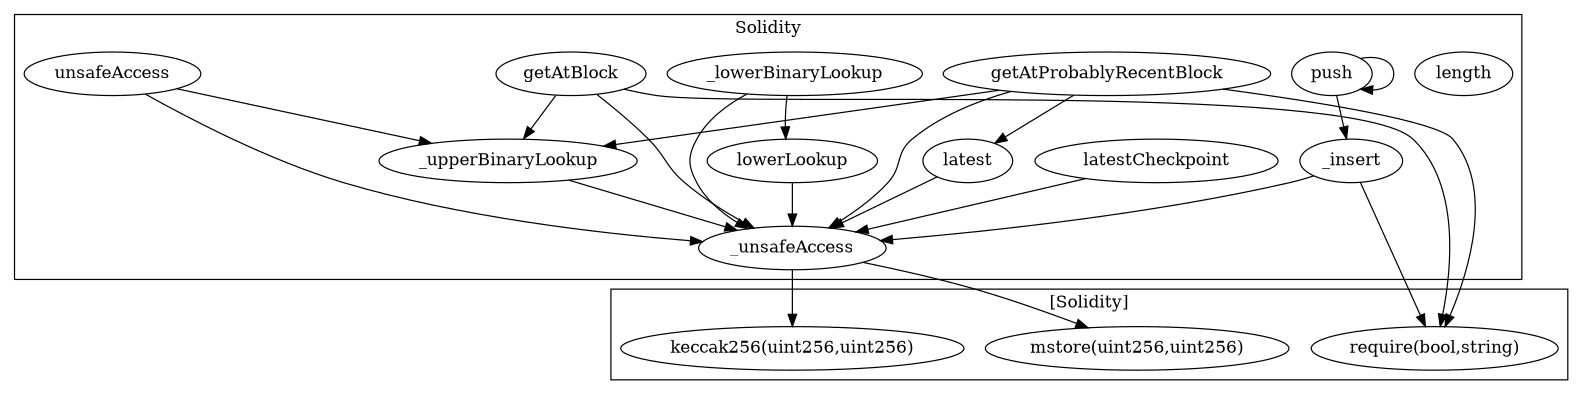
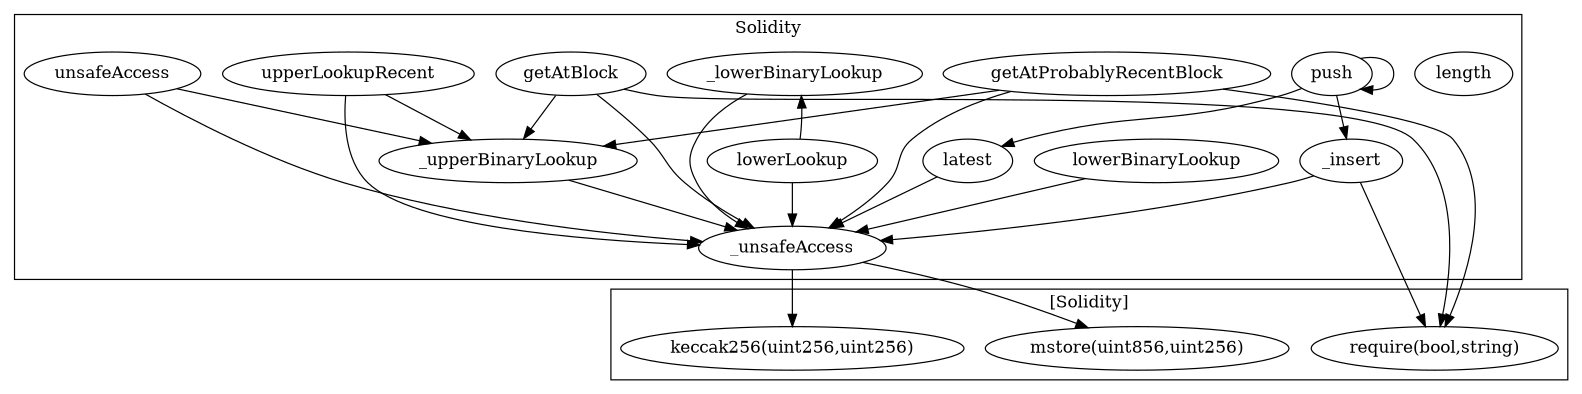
none -> (348, 74)
(786, 111) -> (801, 126)
(1039, 116) -> (1158, 118)
(1156, 161) -> (1156, 161)
(1137, 348) -> (1137, 348)
